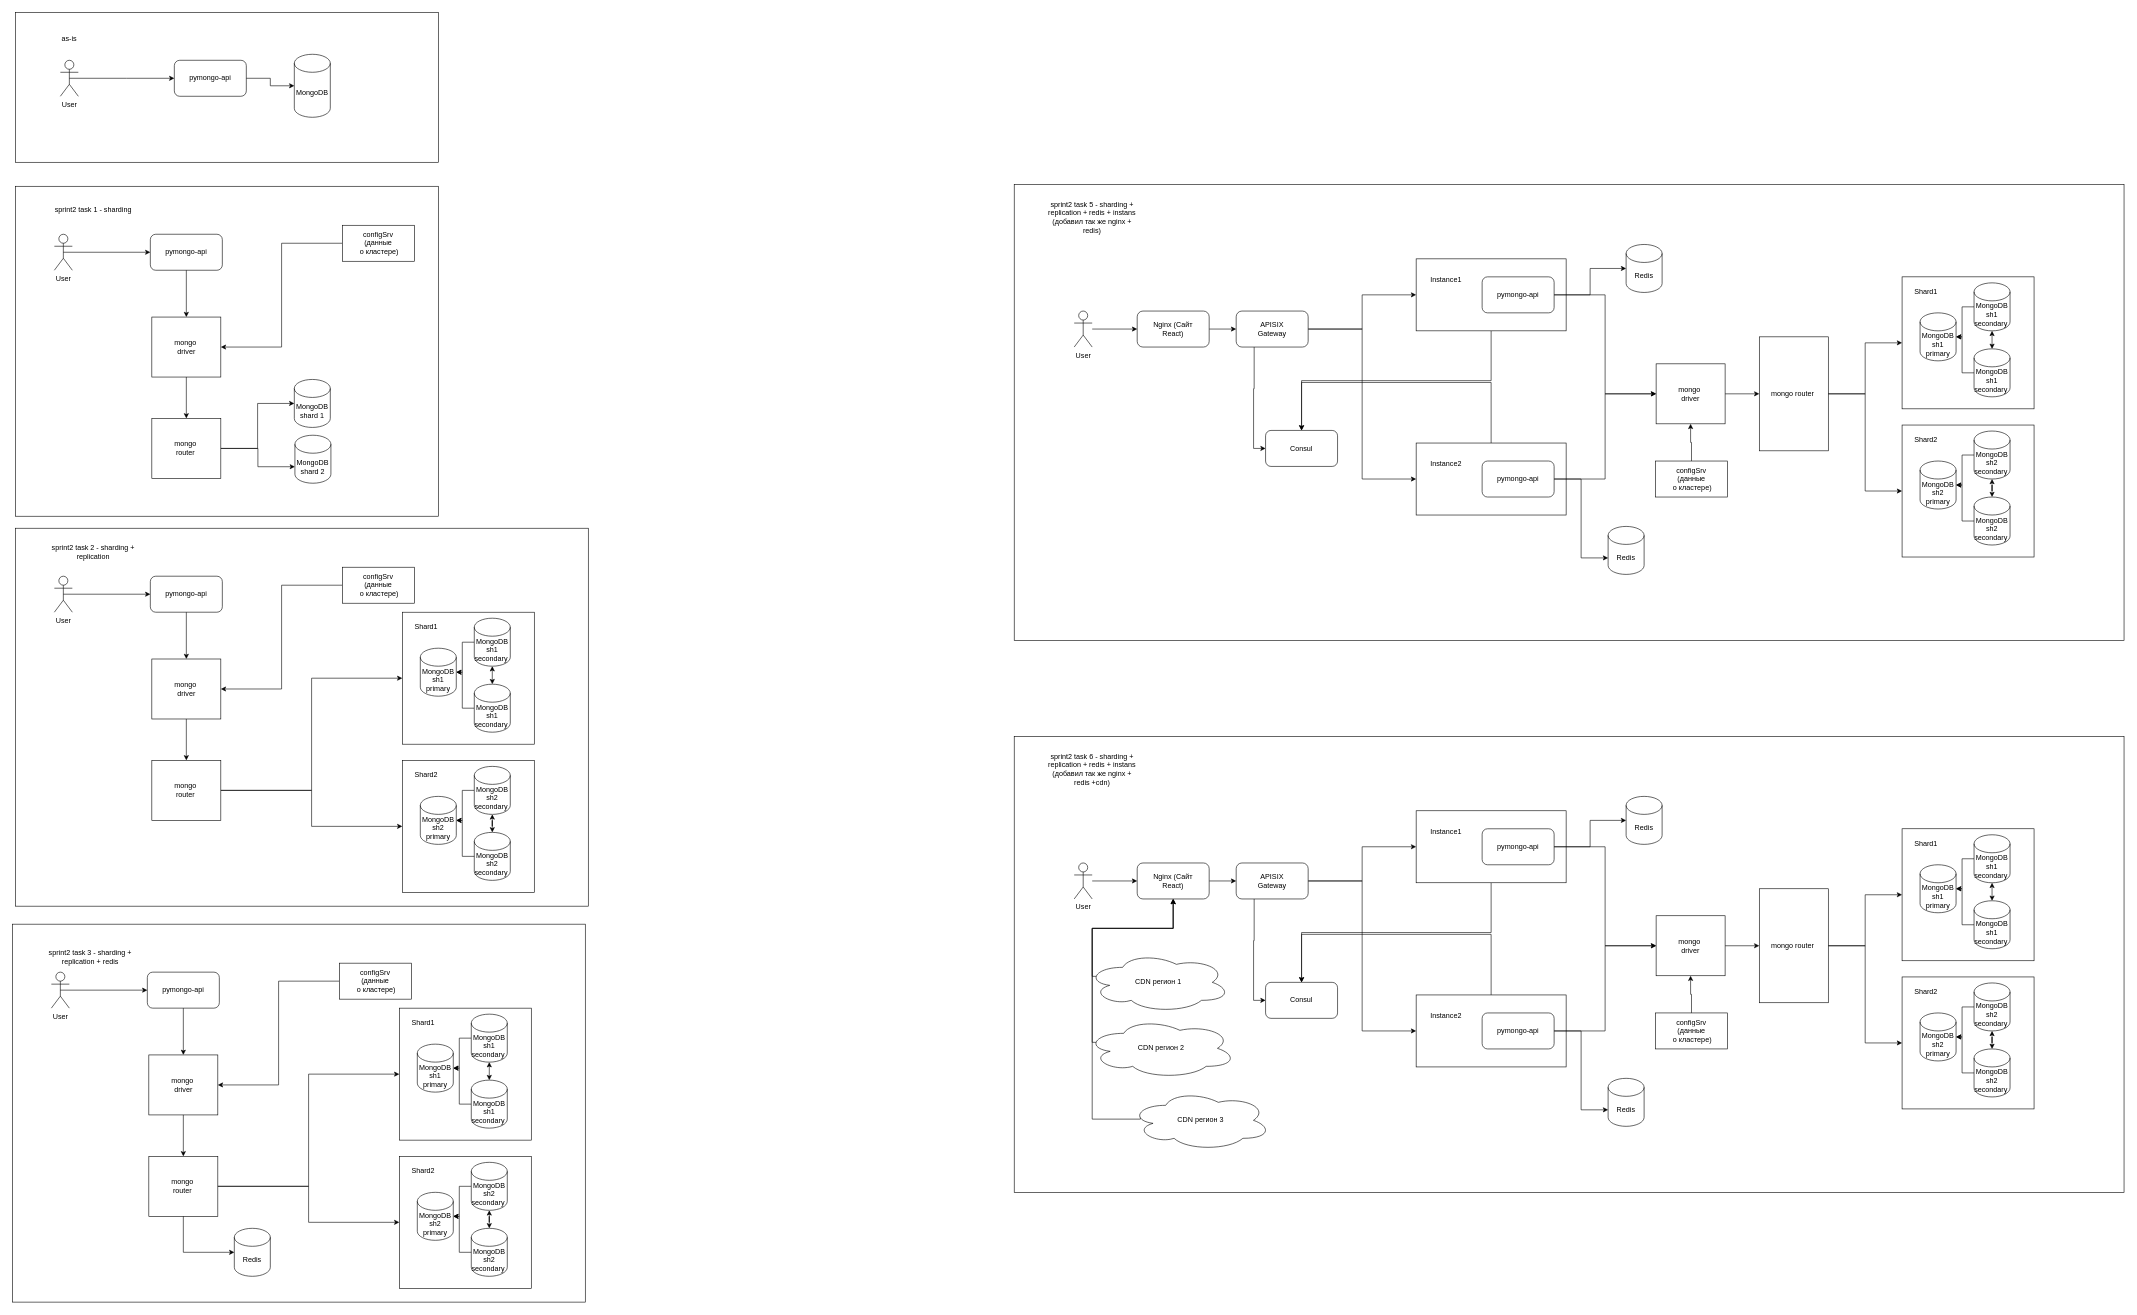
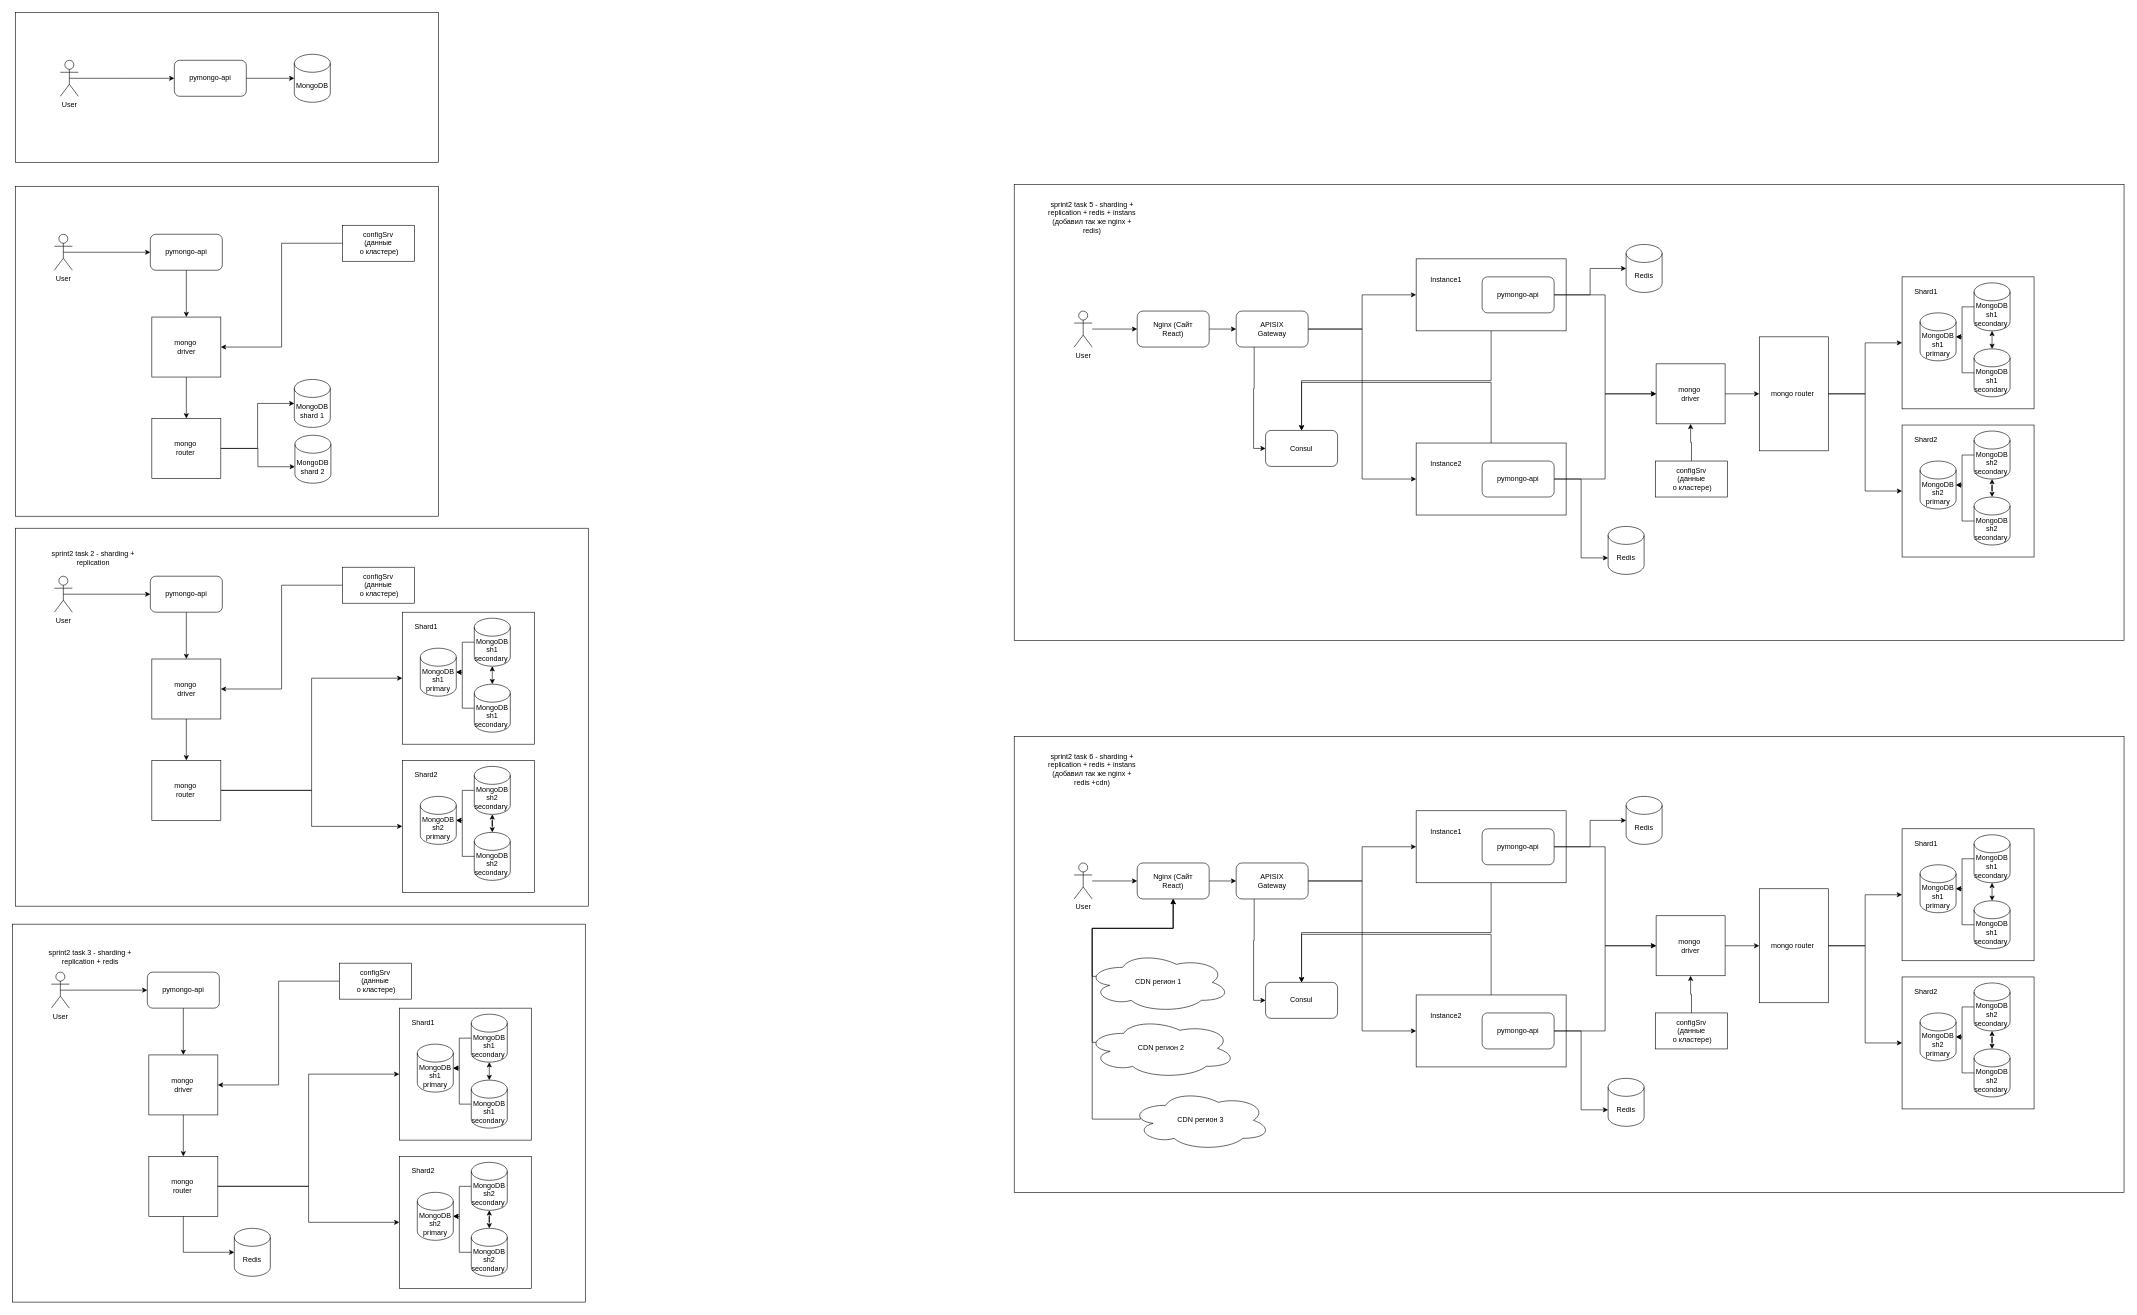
(69, 39) -> none
(312, 86) -> (312, 78)
(93, 210) -> none
(93, 552) -> (93, 558)
